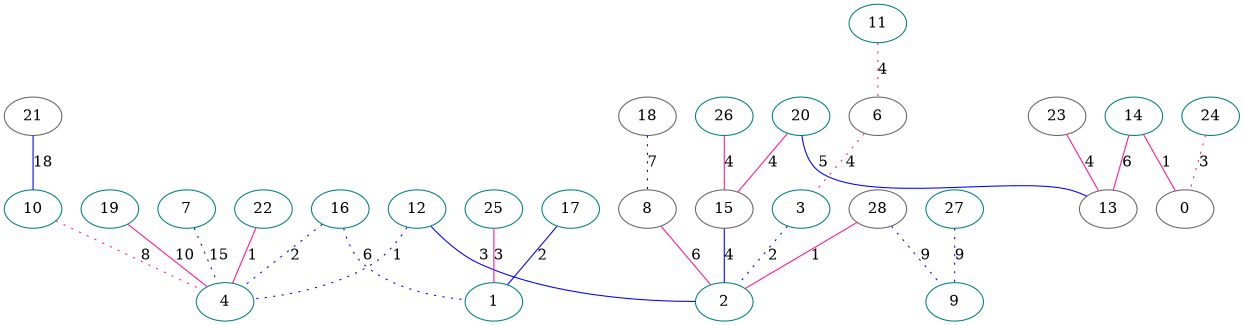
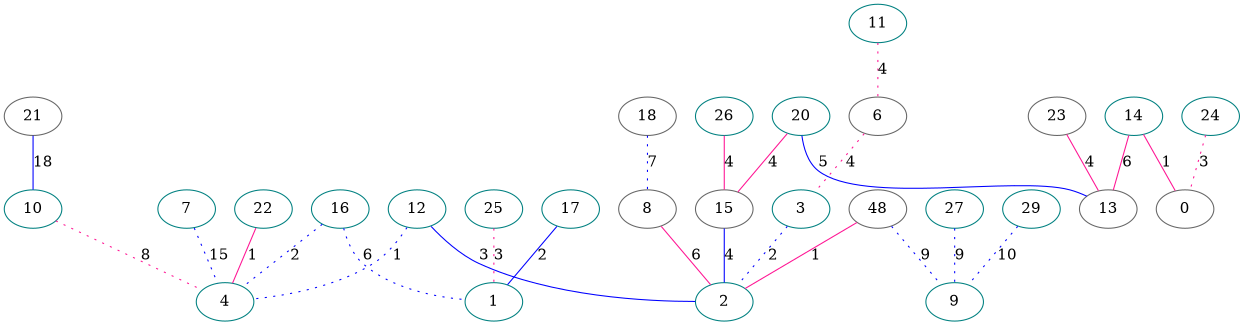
(110, 209) -> none
(878, 209) -> (878, 209)
none -> (1031, 209)
(494, 255) -> (494, 255)
